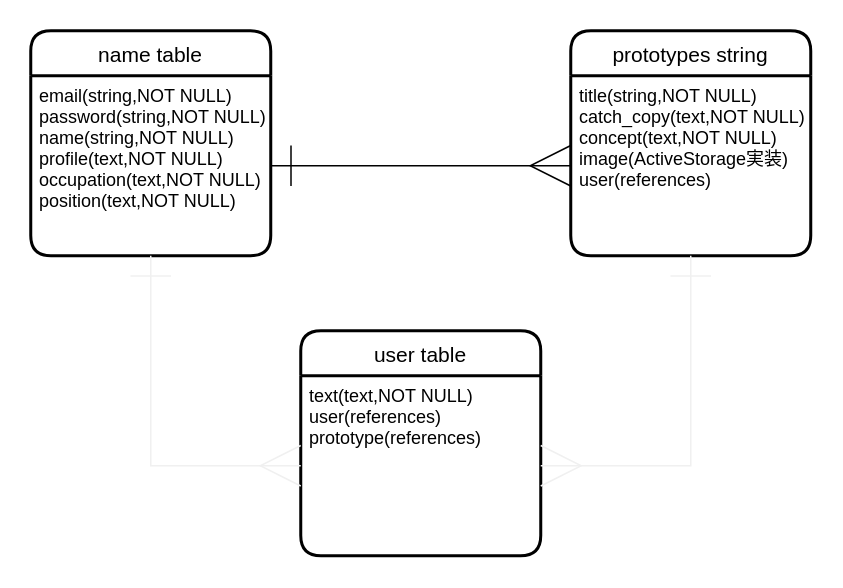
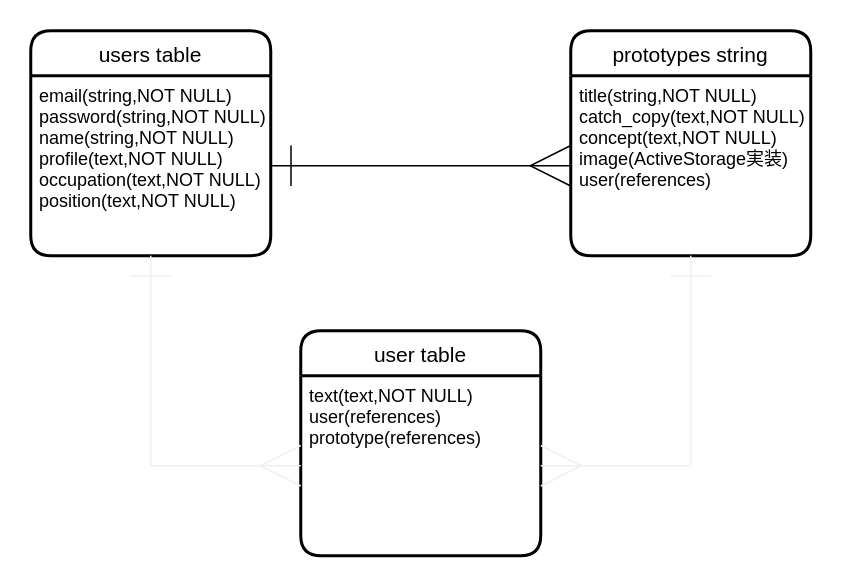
(150, 55) -> (150, 55)
